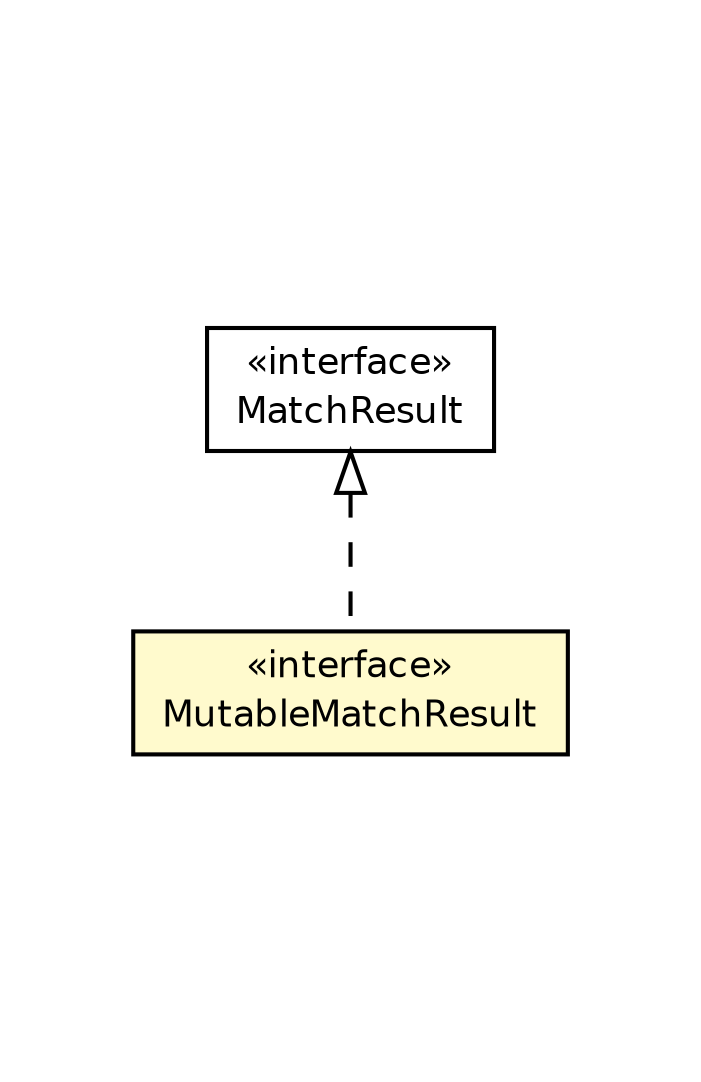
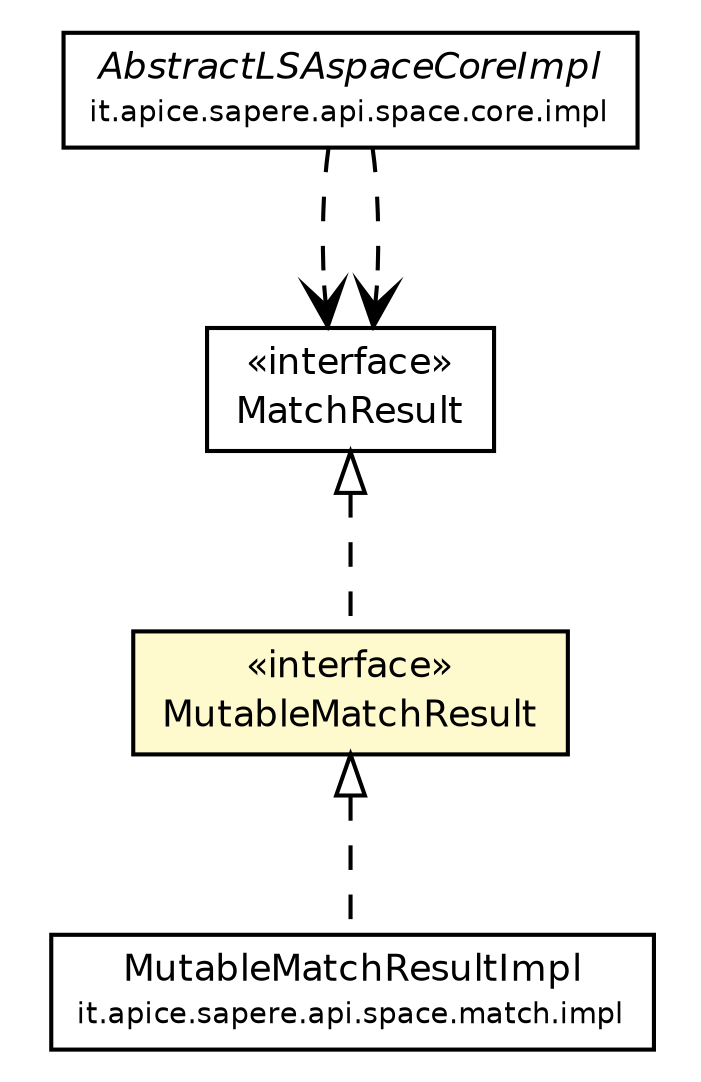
none -> (351, 90)
none -> (351, 992)
